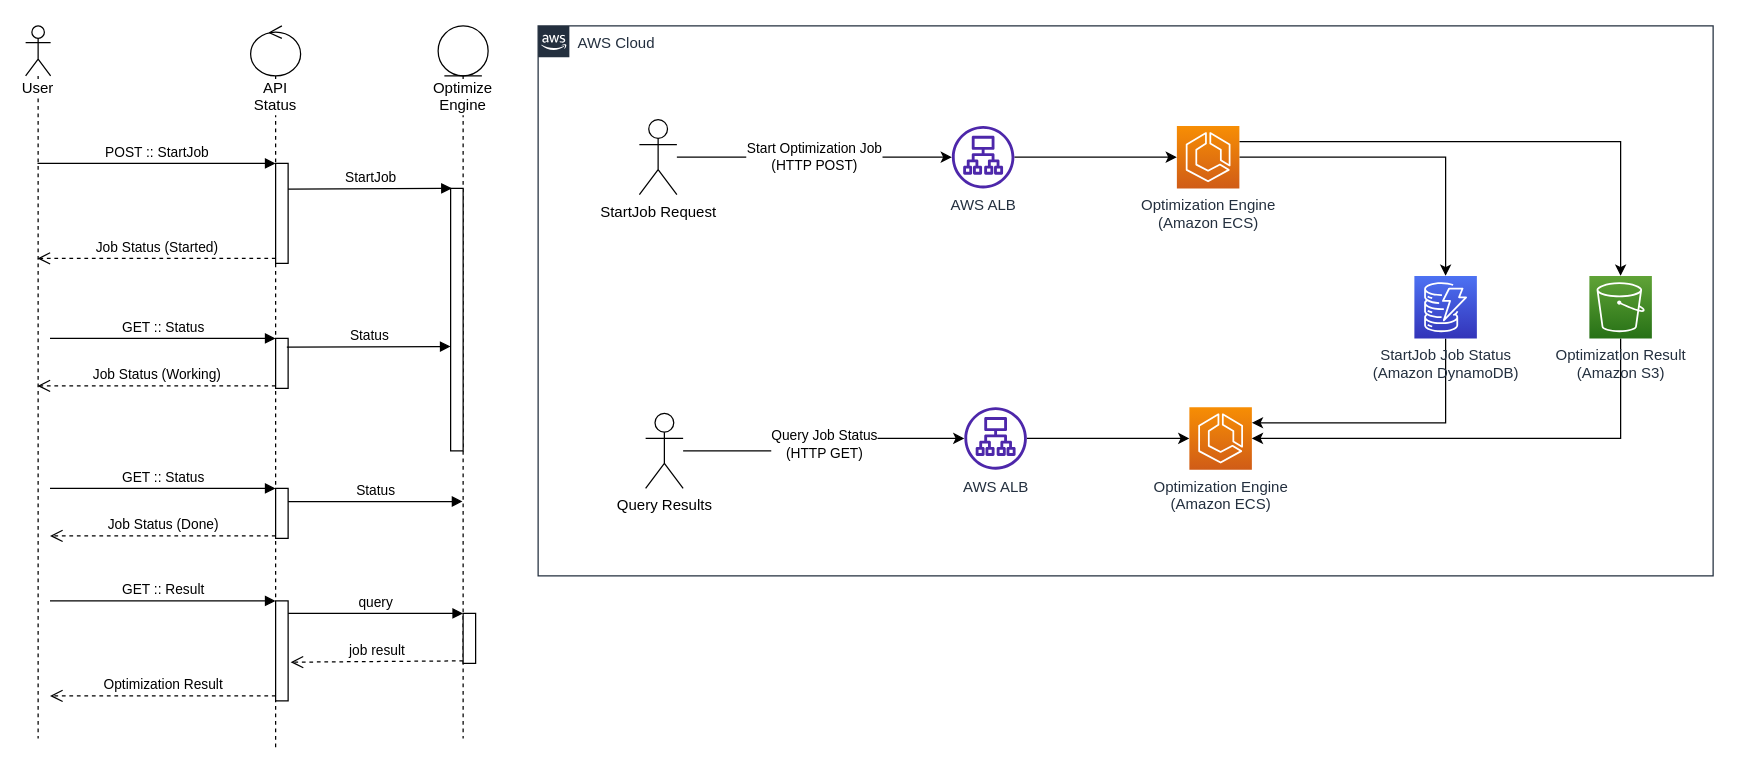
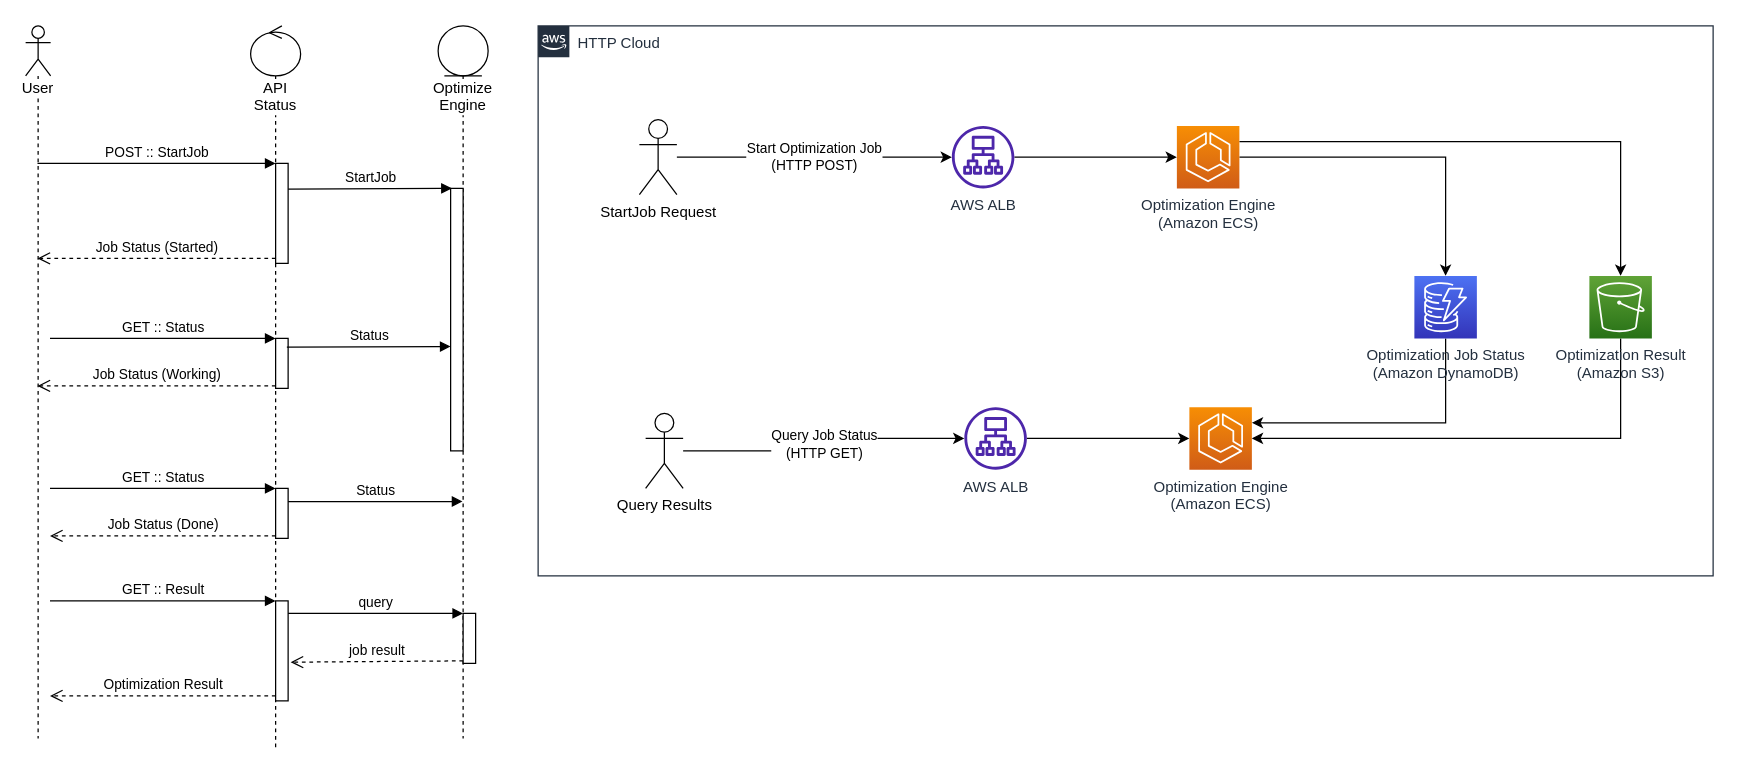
(612, 43) -> (616, 43)
(1446, 365) -> (1446, 365)
